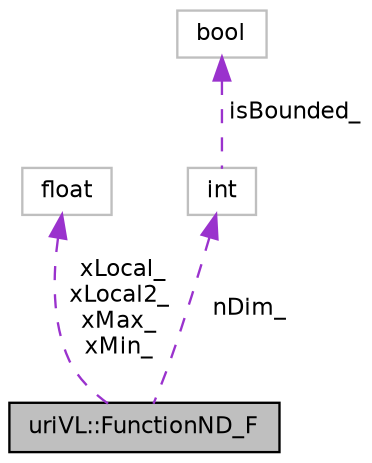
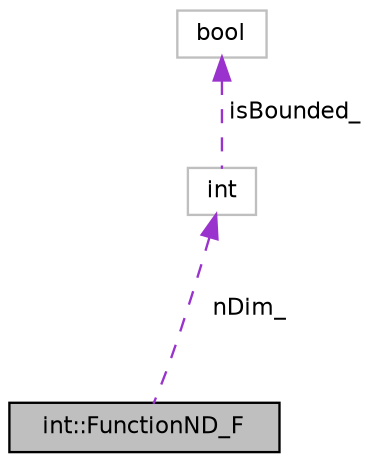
(67, 191) -> none
(144, 427) -> (144, 427)
